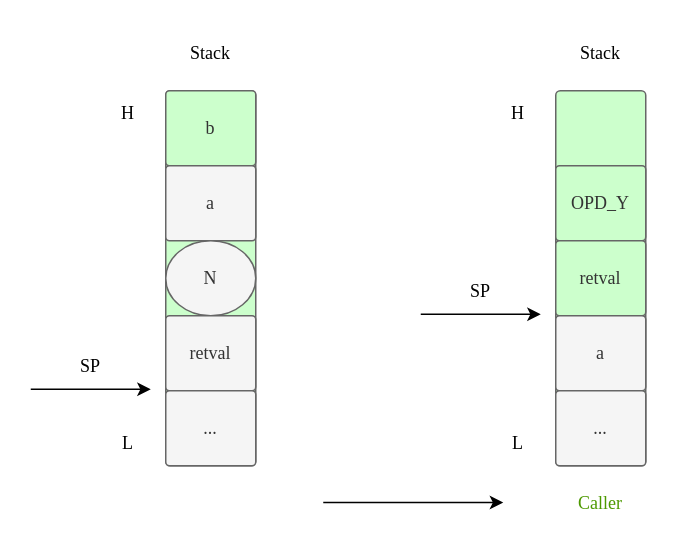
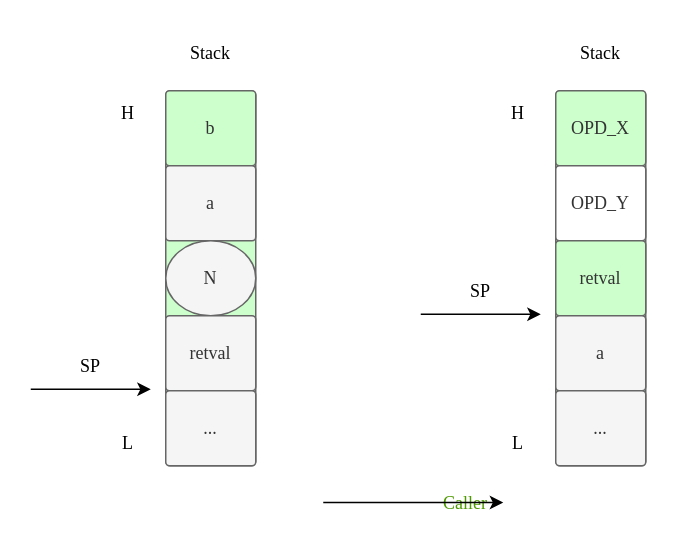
none -> (601, 128)
(601, 203) -> (601, 203)
(601, 503) -> (466, 503)
